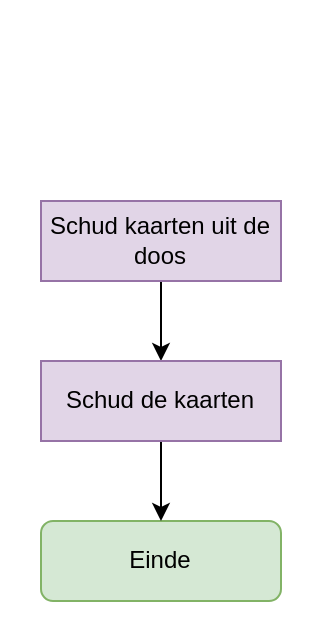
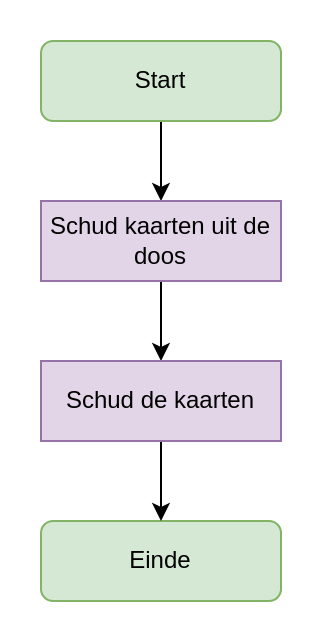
none -> (161, 81)
none -> (161, 154)
